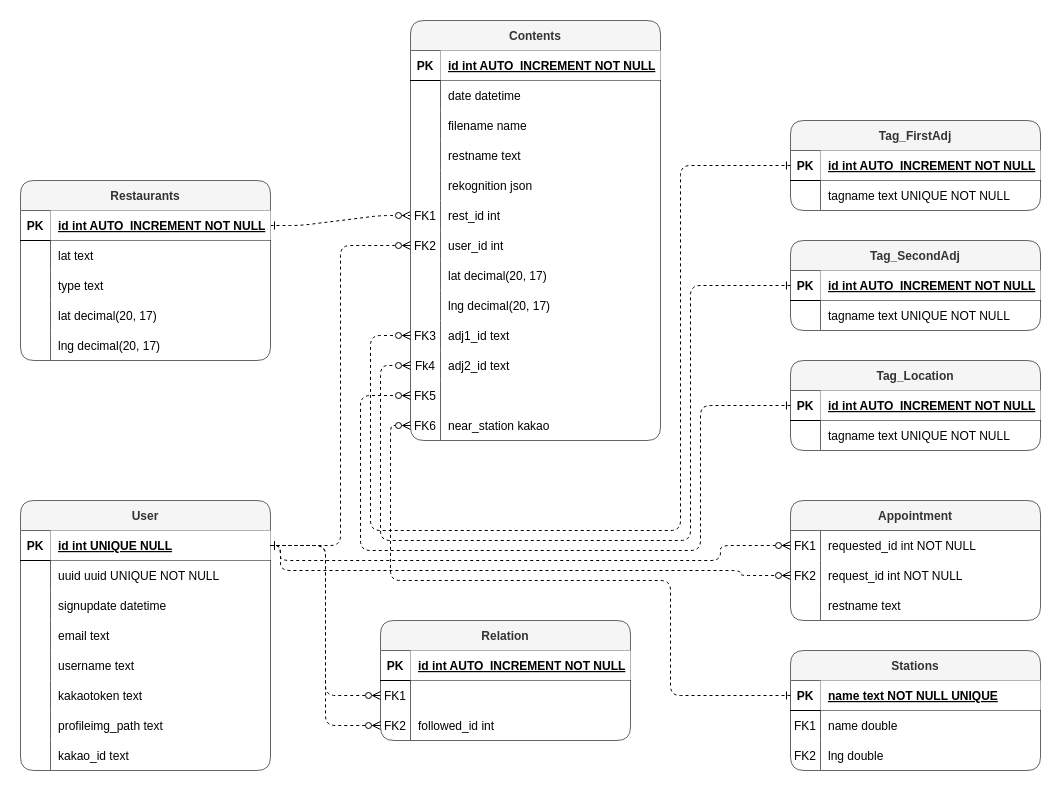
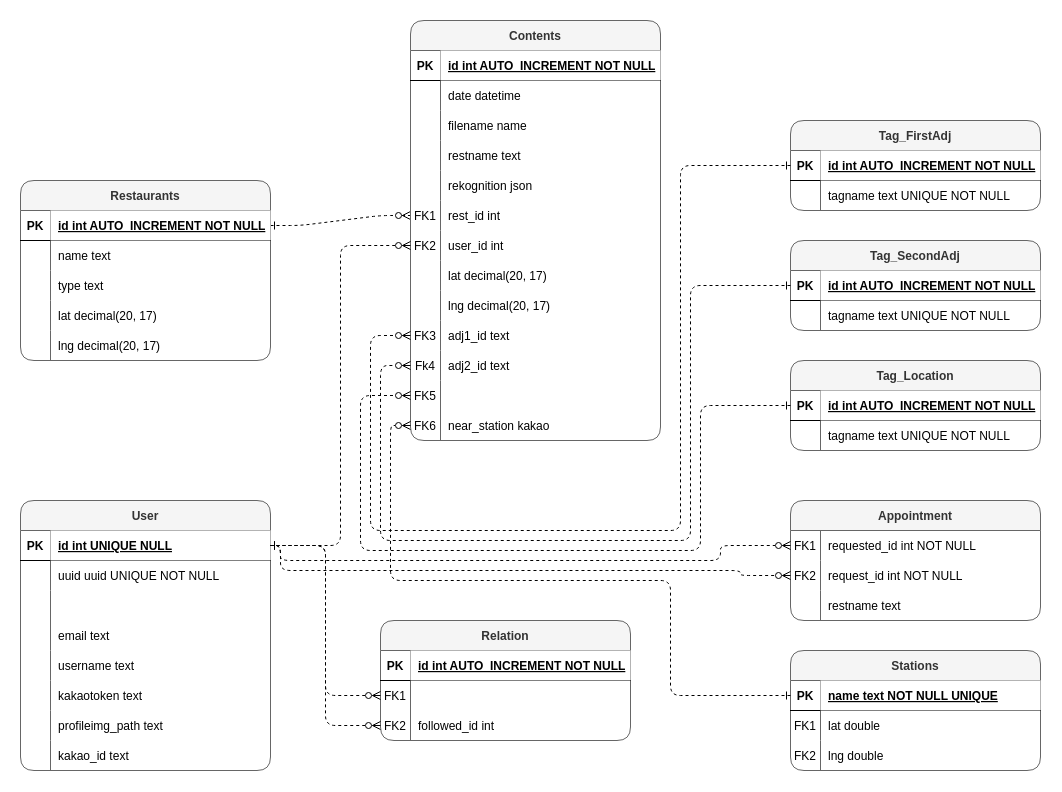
(82, 256) -> (87, 256)
(161, 606) -> none
(862, 726) -> (857, 726)
